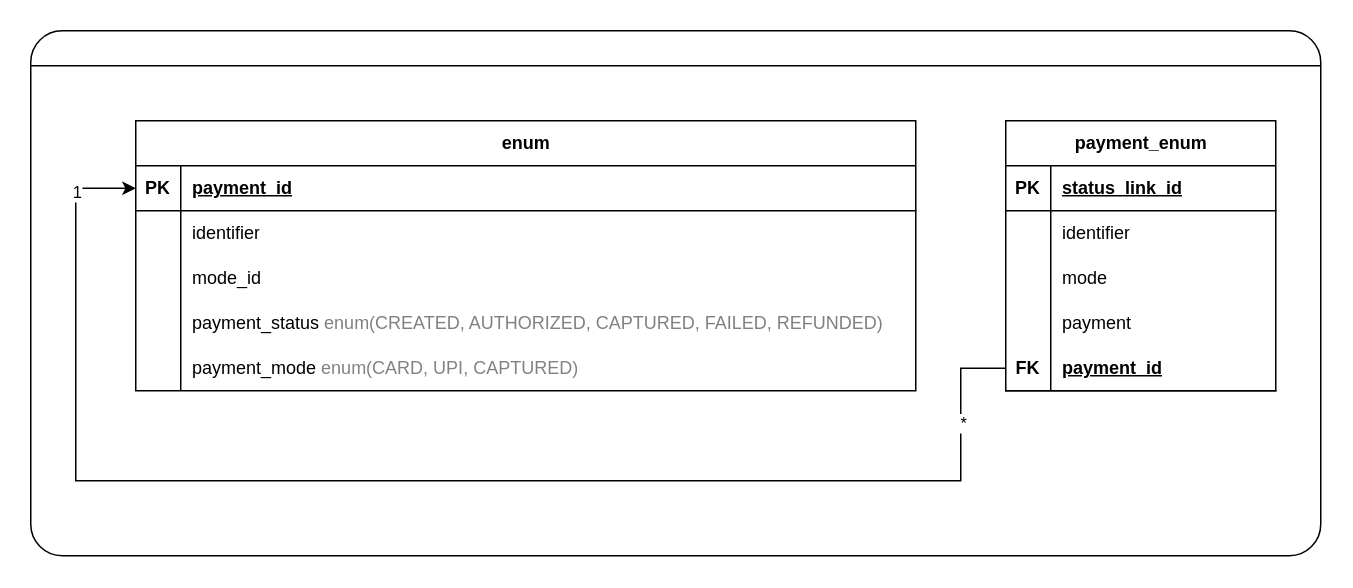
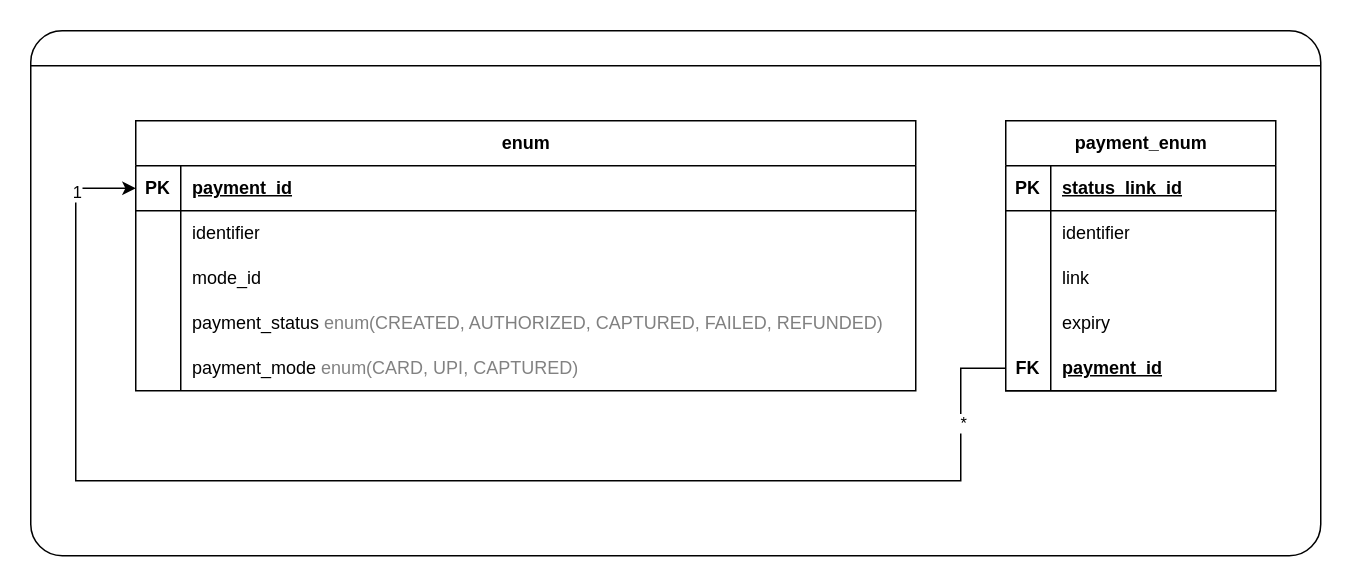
(1083, 278) -> (1078, 278)
(1098, 323) -> (1091, 323)
